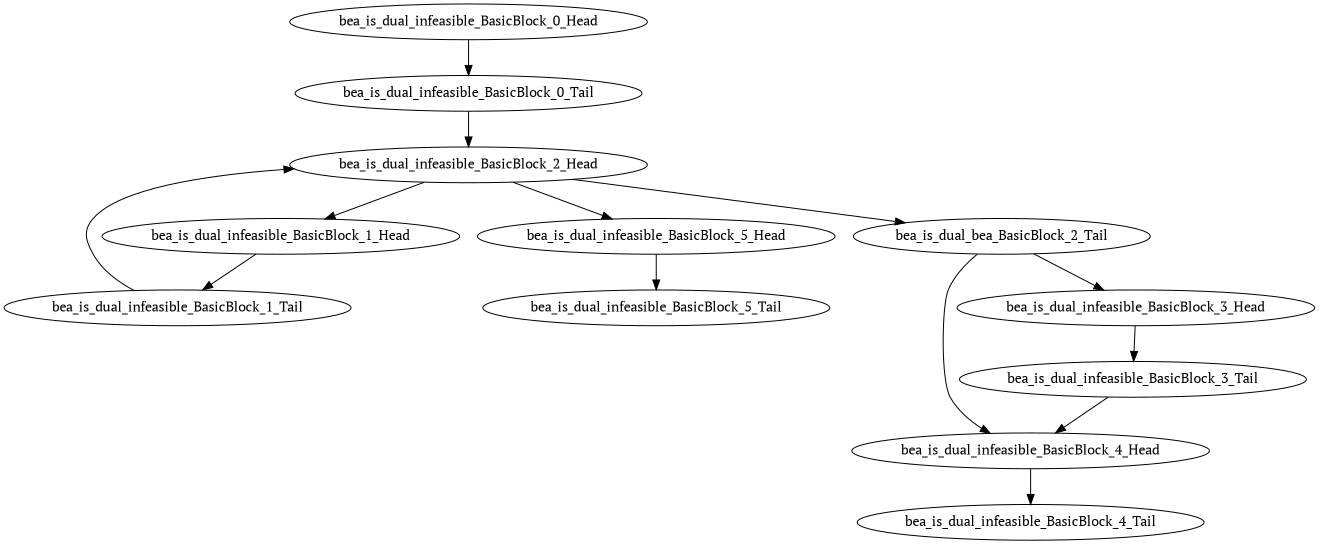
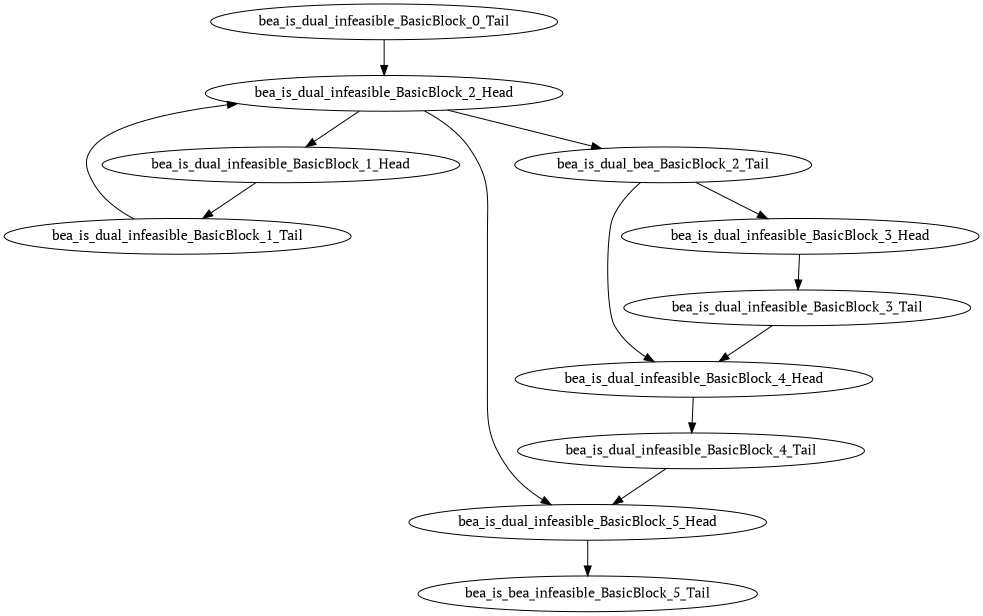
(469, 22) -> none
(656, 308) -> (588, 594)
none -> (644, 484)
